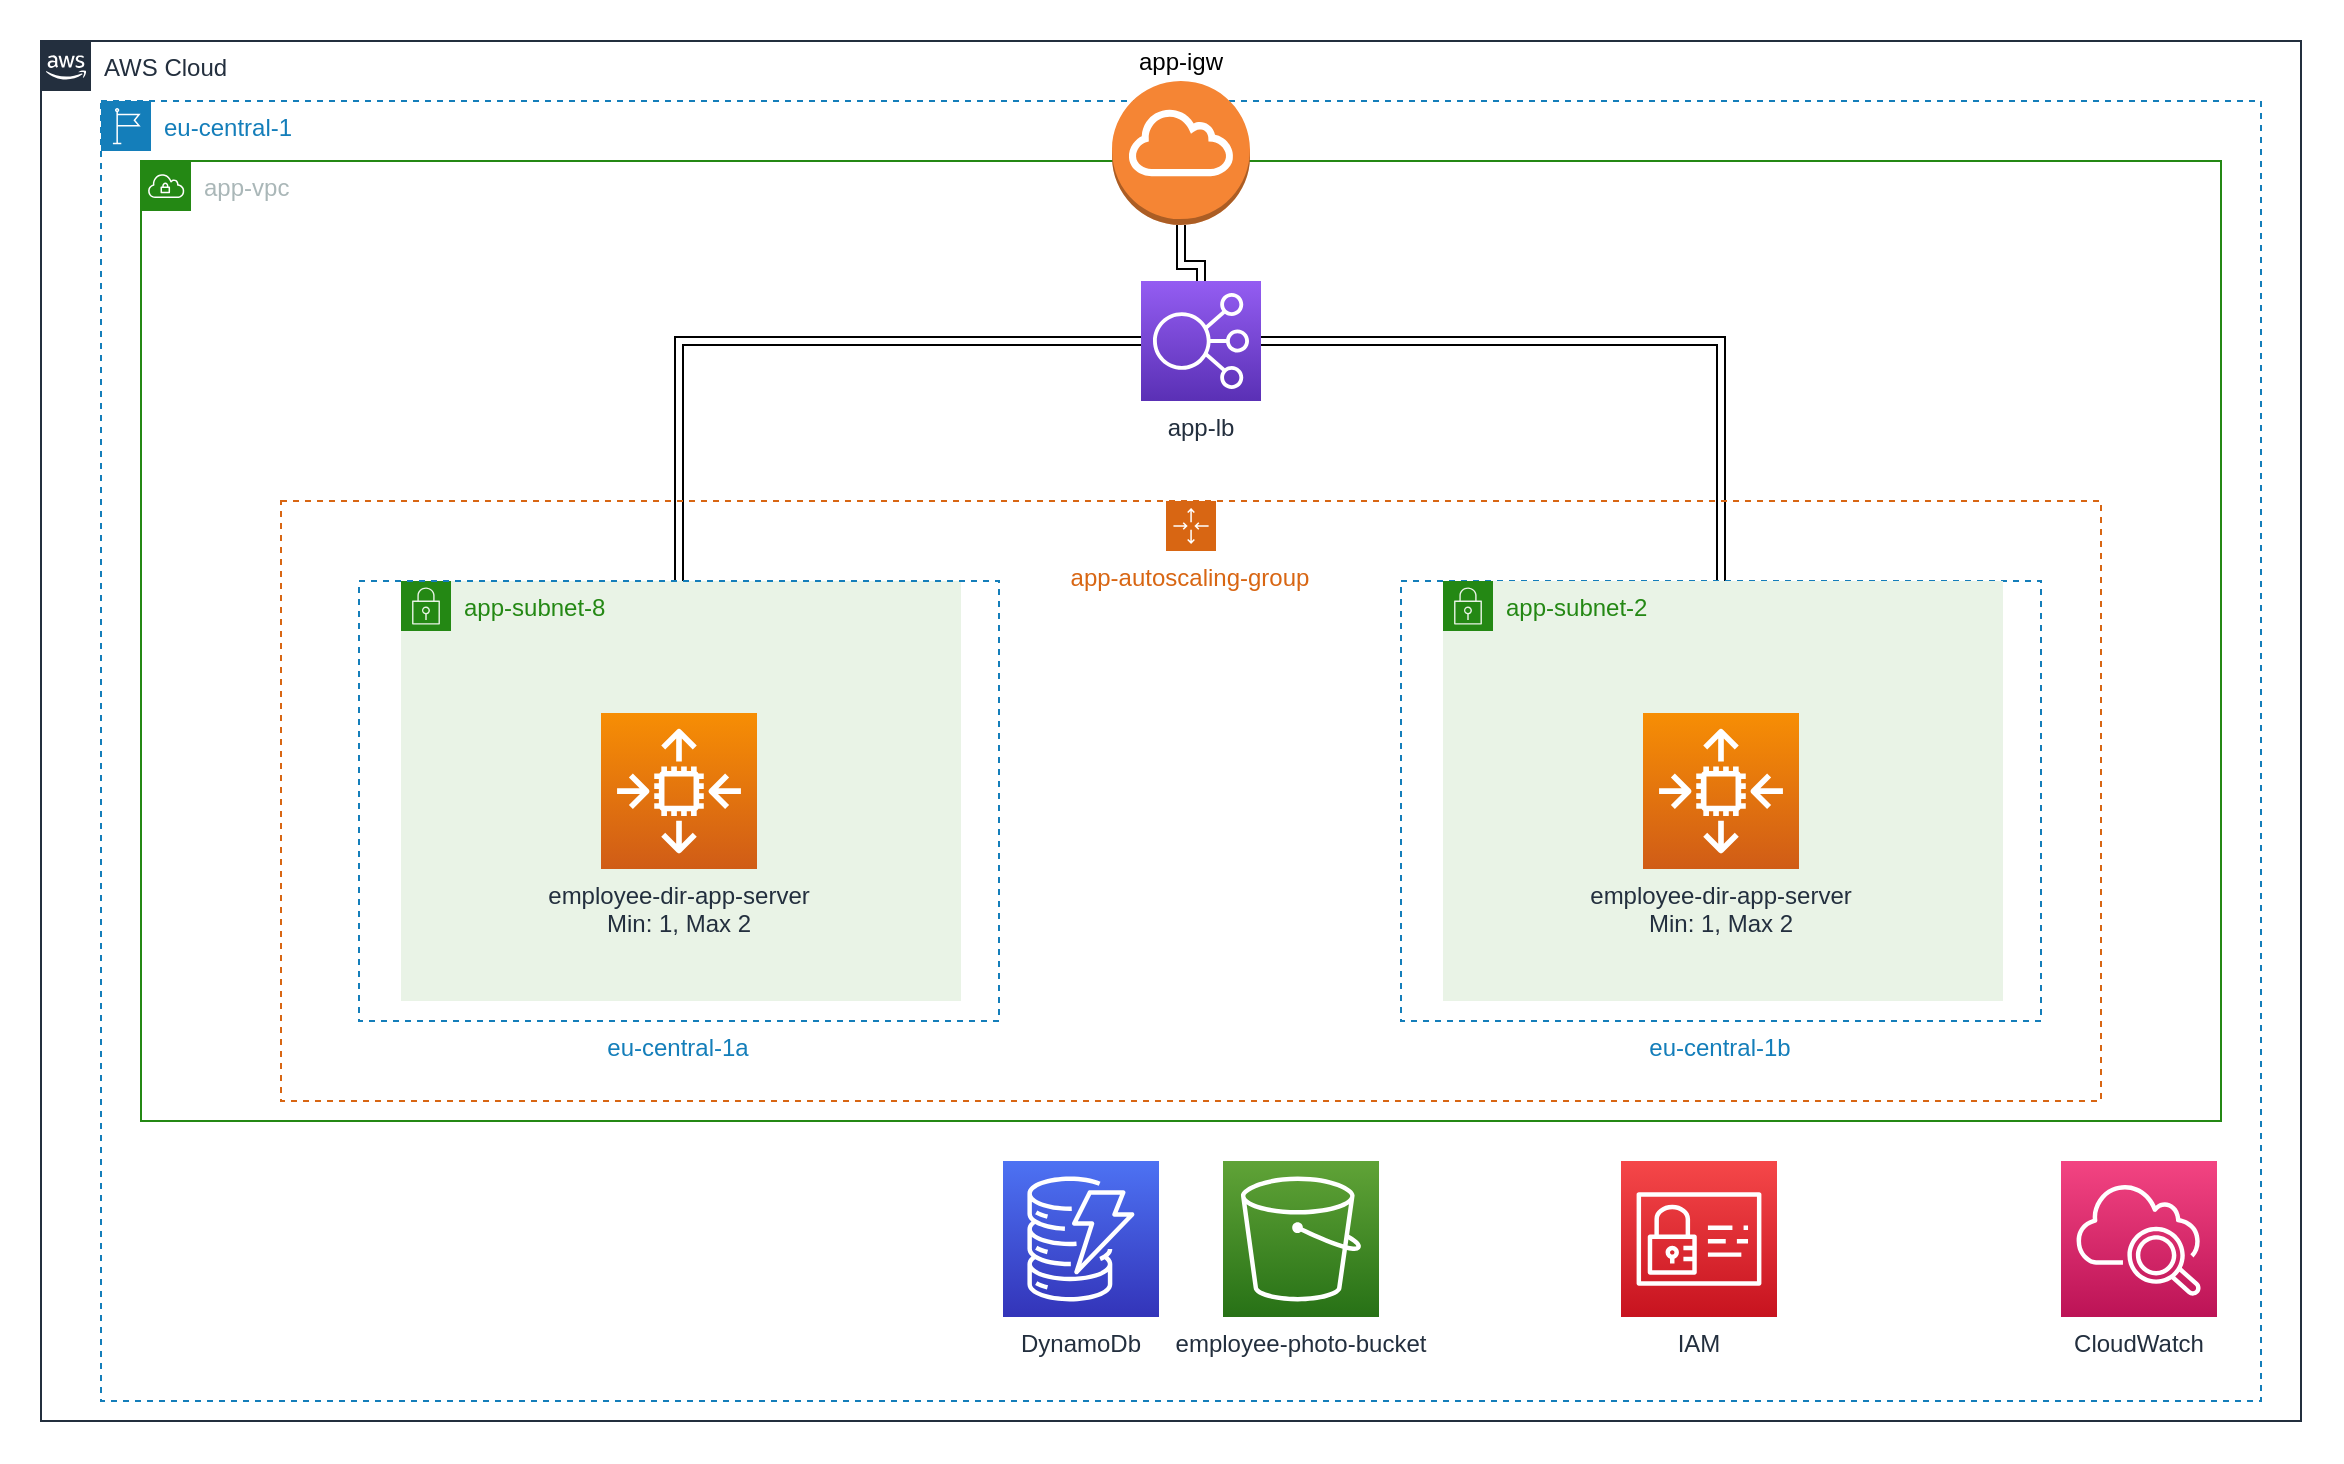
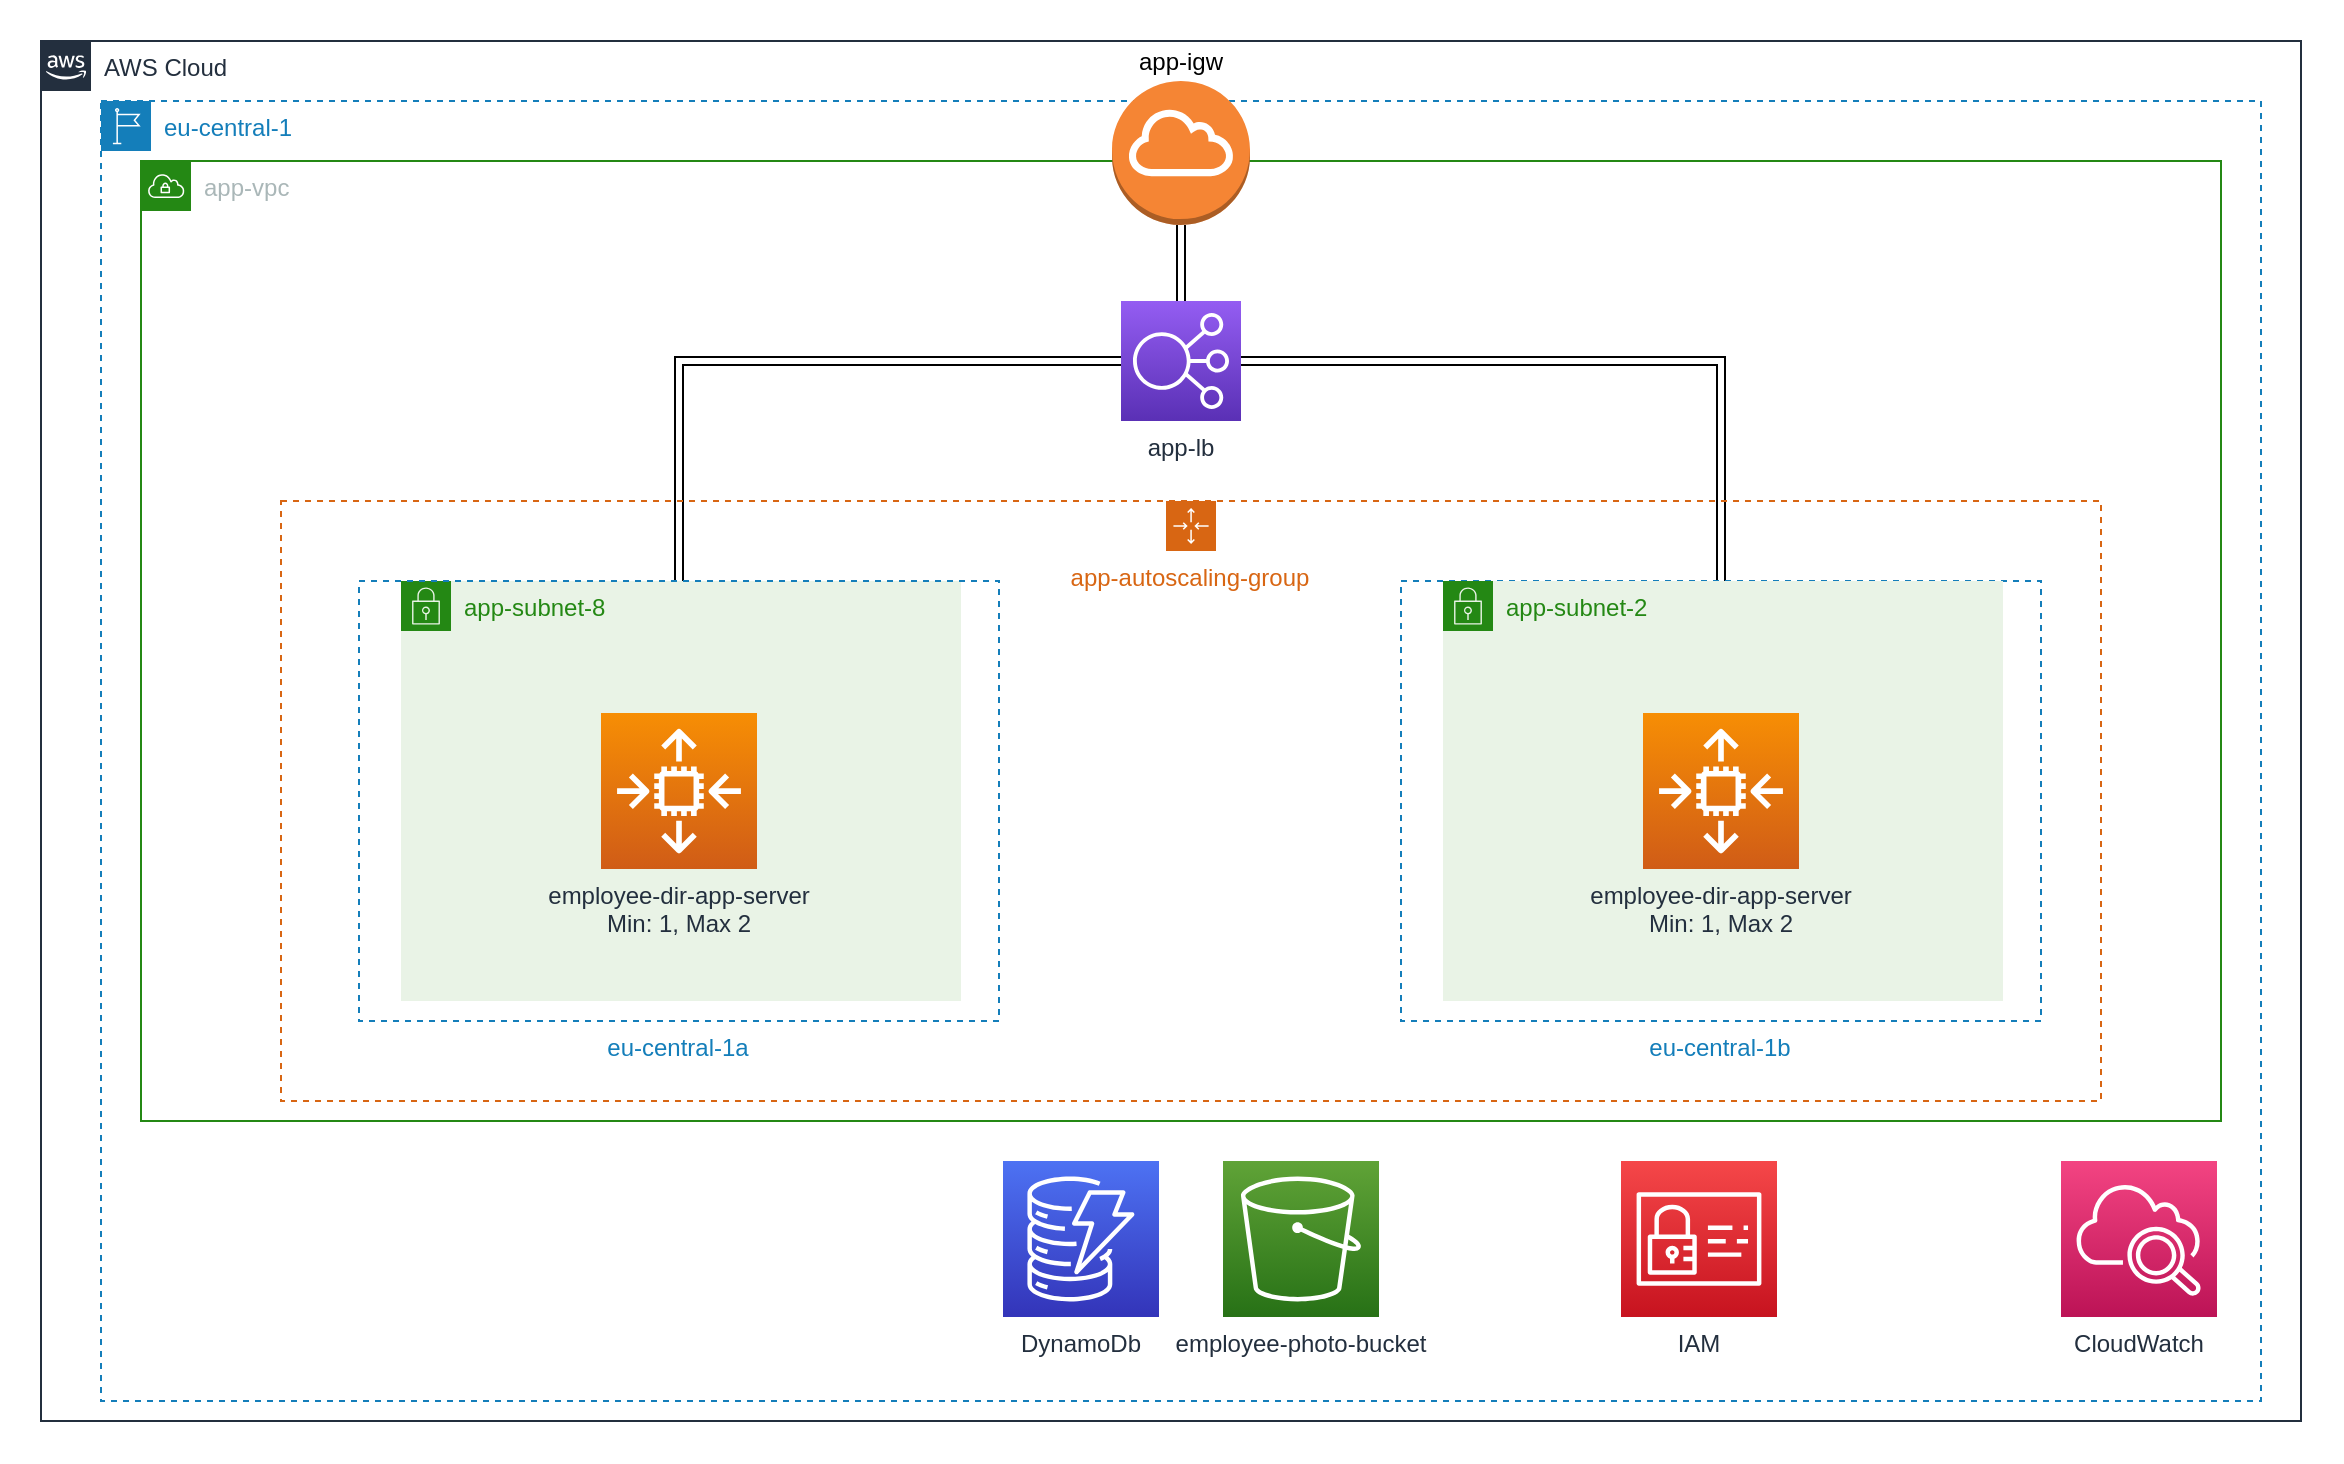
(1201, 341) -> (1181, 361)
